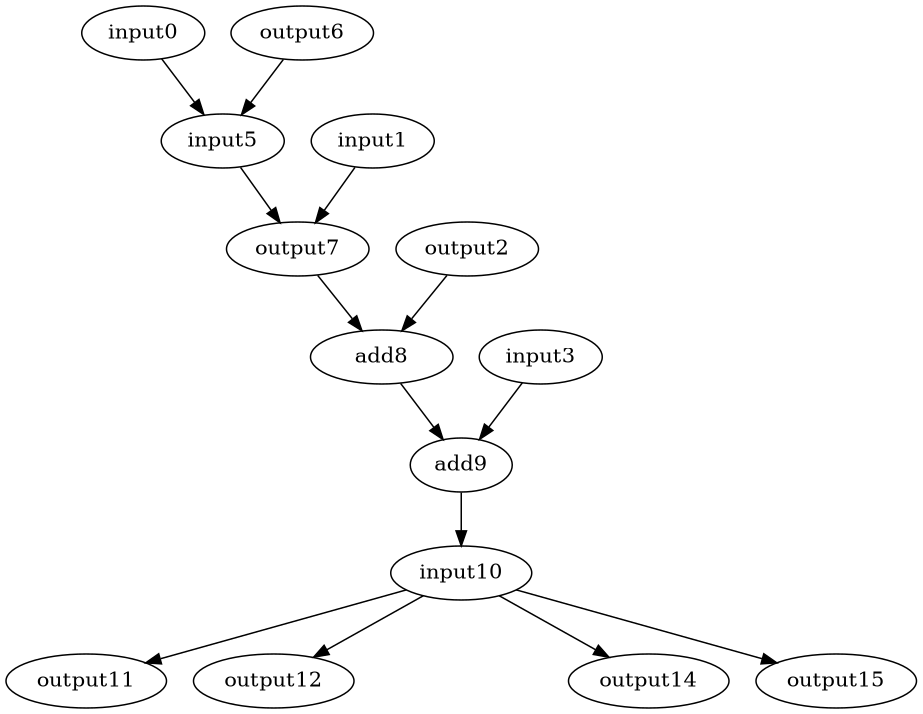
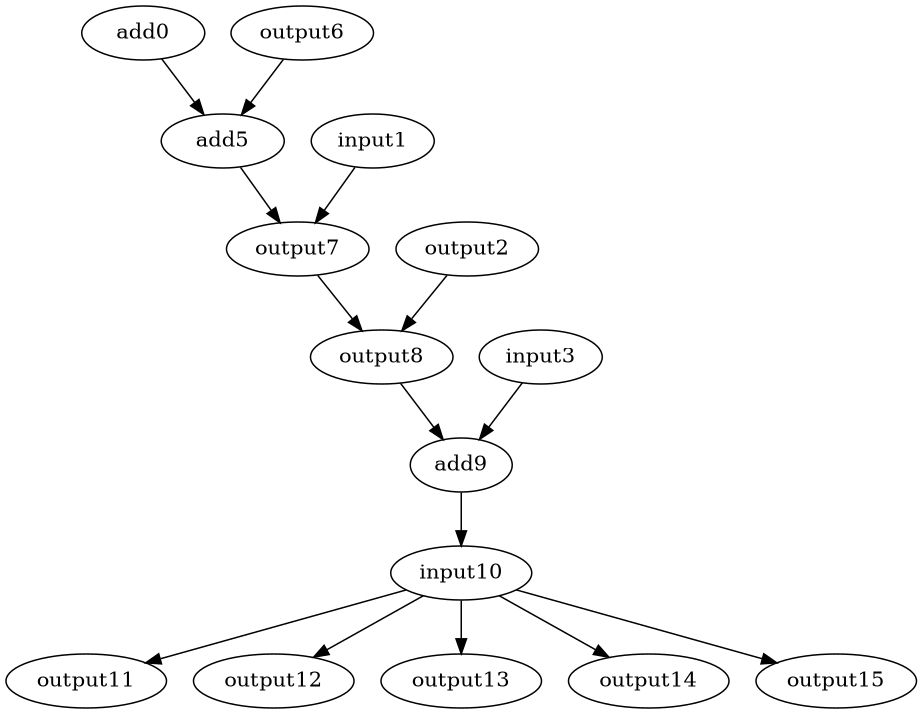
(143, 33) -> (143, 33)
(223, 141) -> (223, 141)
(382, 357) -> (382, 357)
none -> (461, 681)
